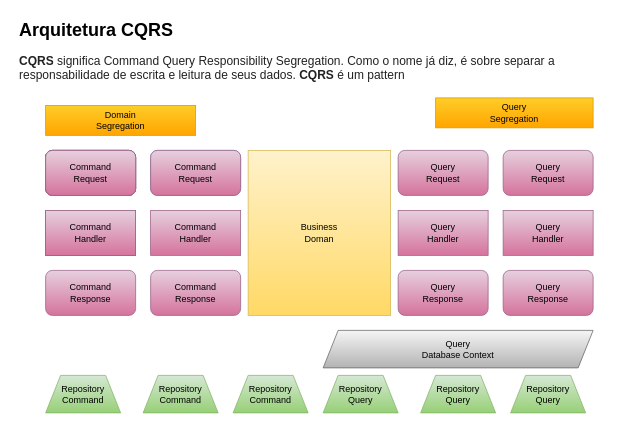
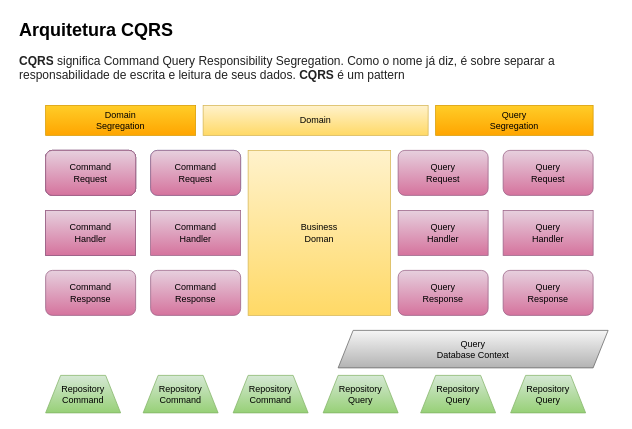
(514, 113) -> (514, 120)
none -> (315, 120)
(458, 349) -> (473, 349)
